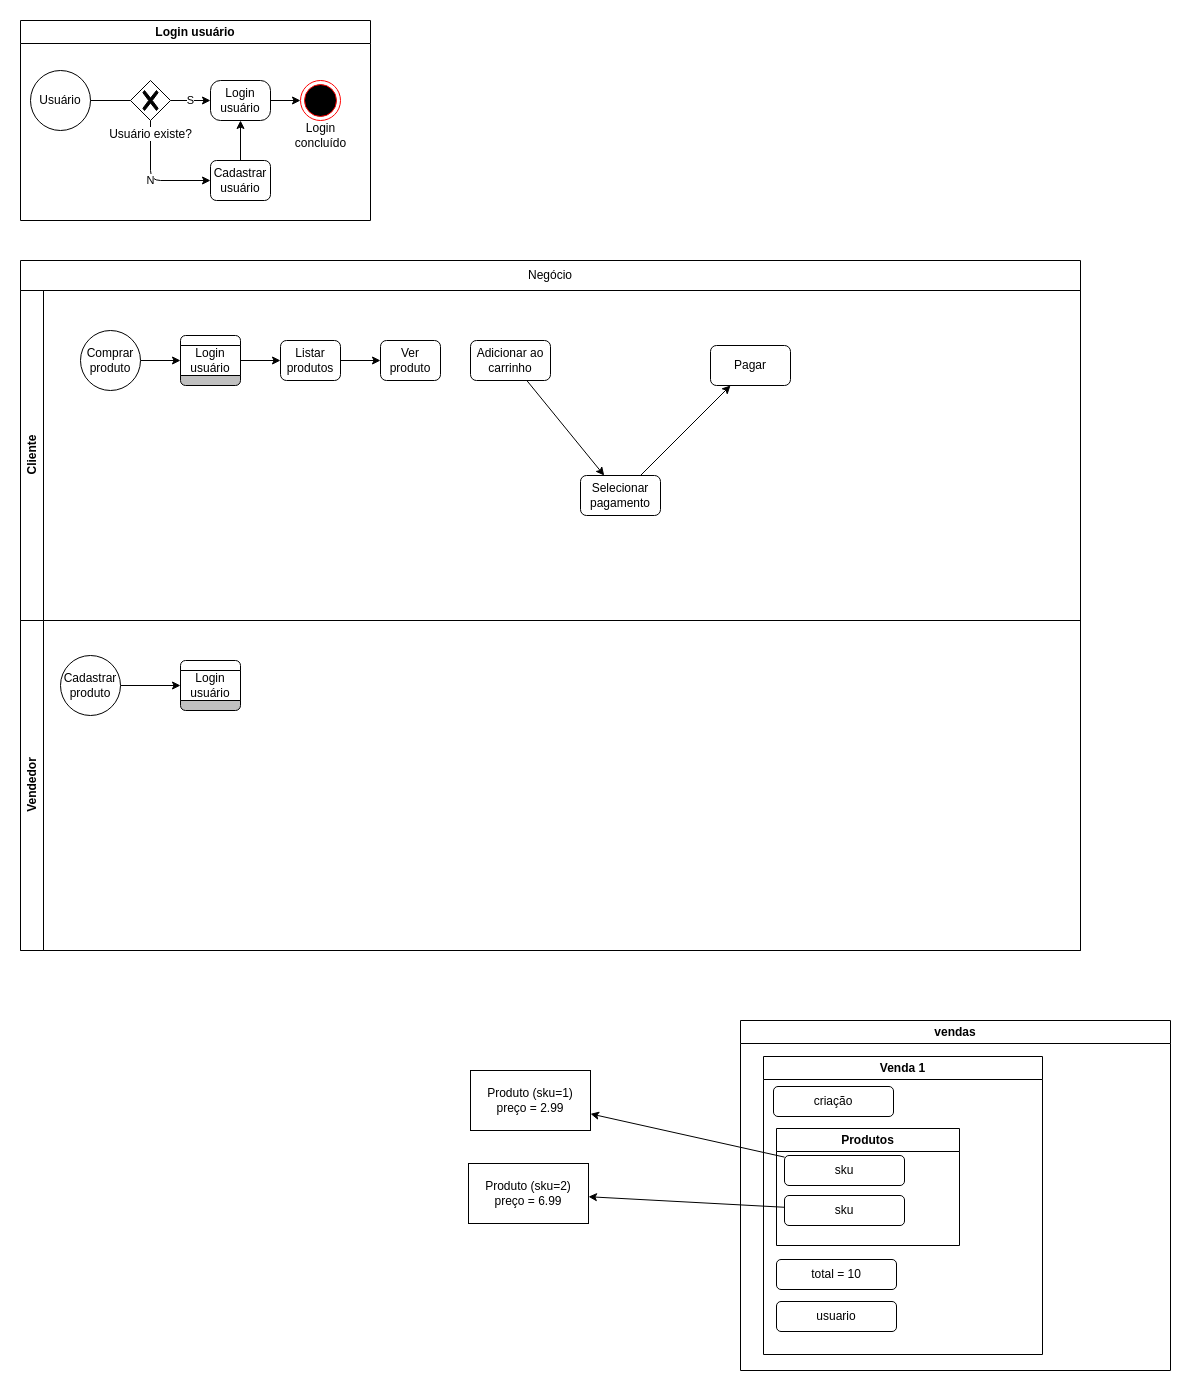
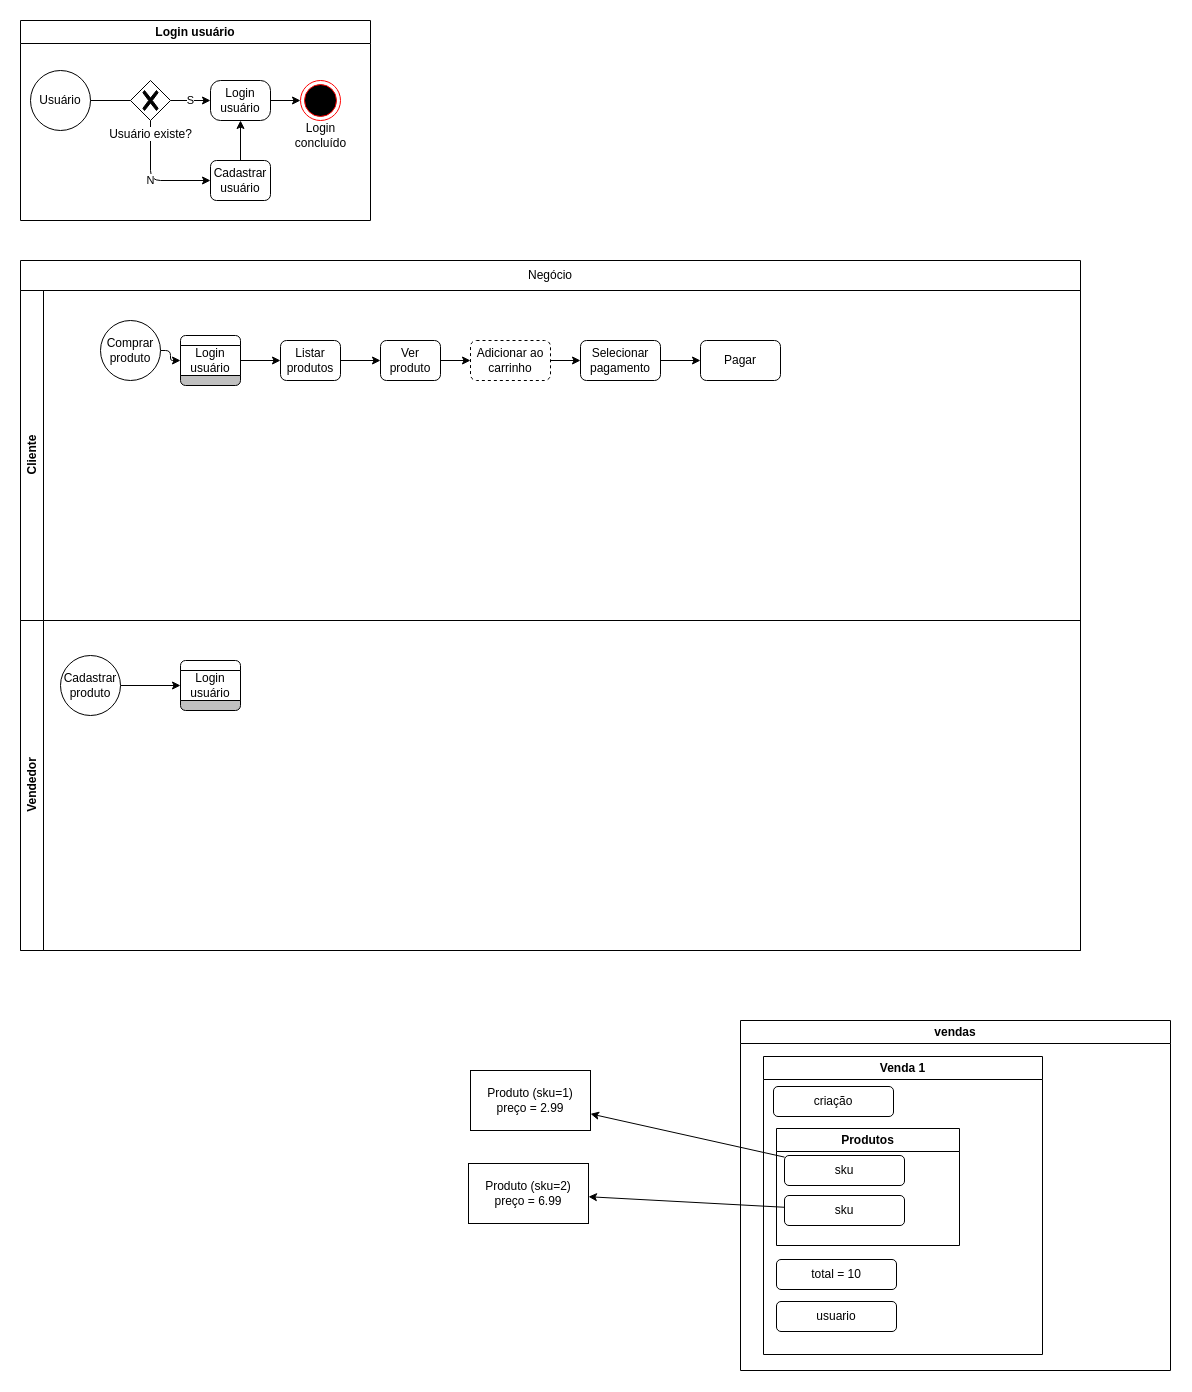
(111, 361) -> (131, 351)
none -> (452, 361)
(511, 361) -> (511, 361)
(751, 366) -> (741, 361)
(621, 496) -> (621, 361)
